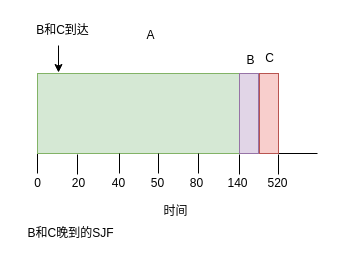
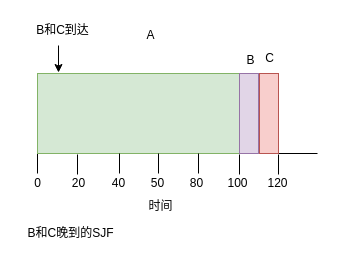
(238, 184) -> (238, 184)
(278, 184) -> (278, 184)
(176, 212) -> (161, 207)
